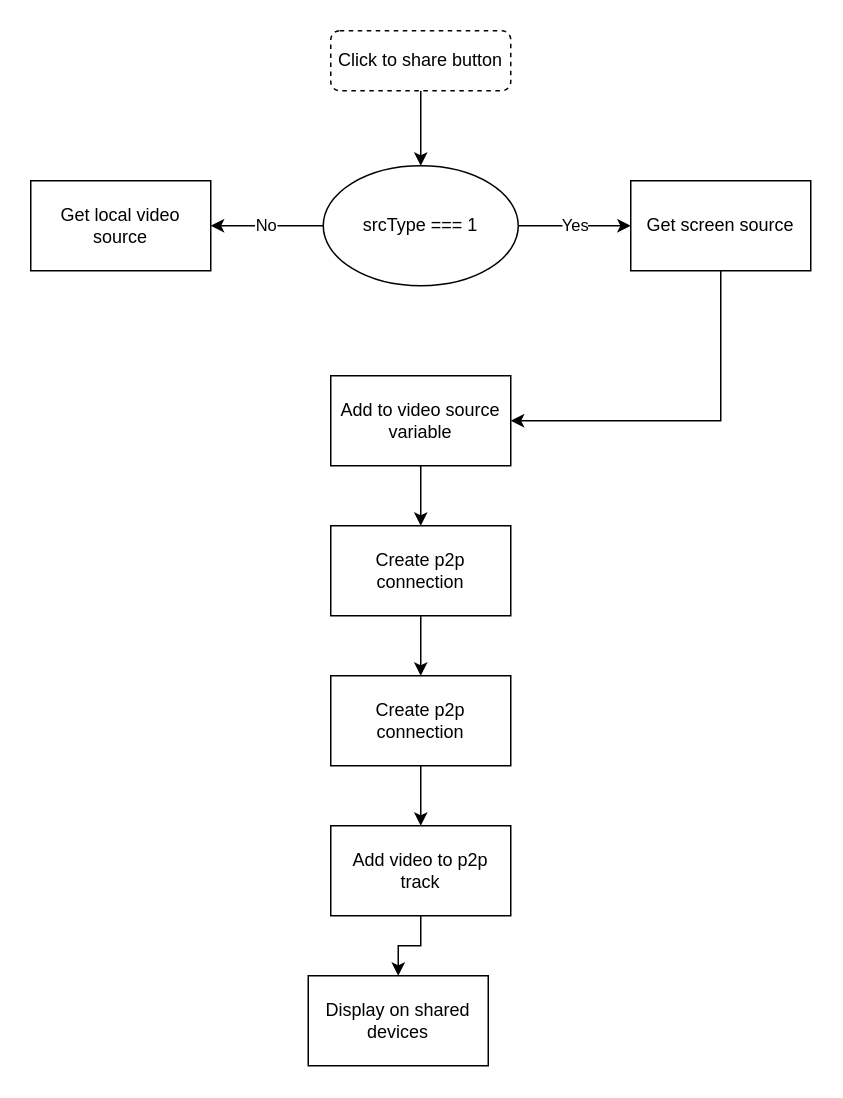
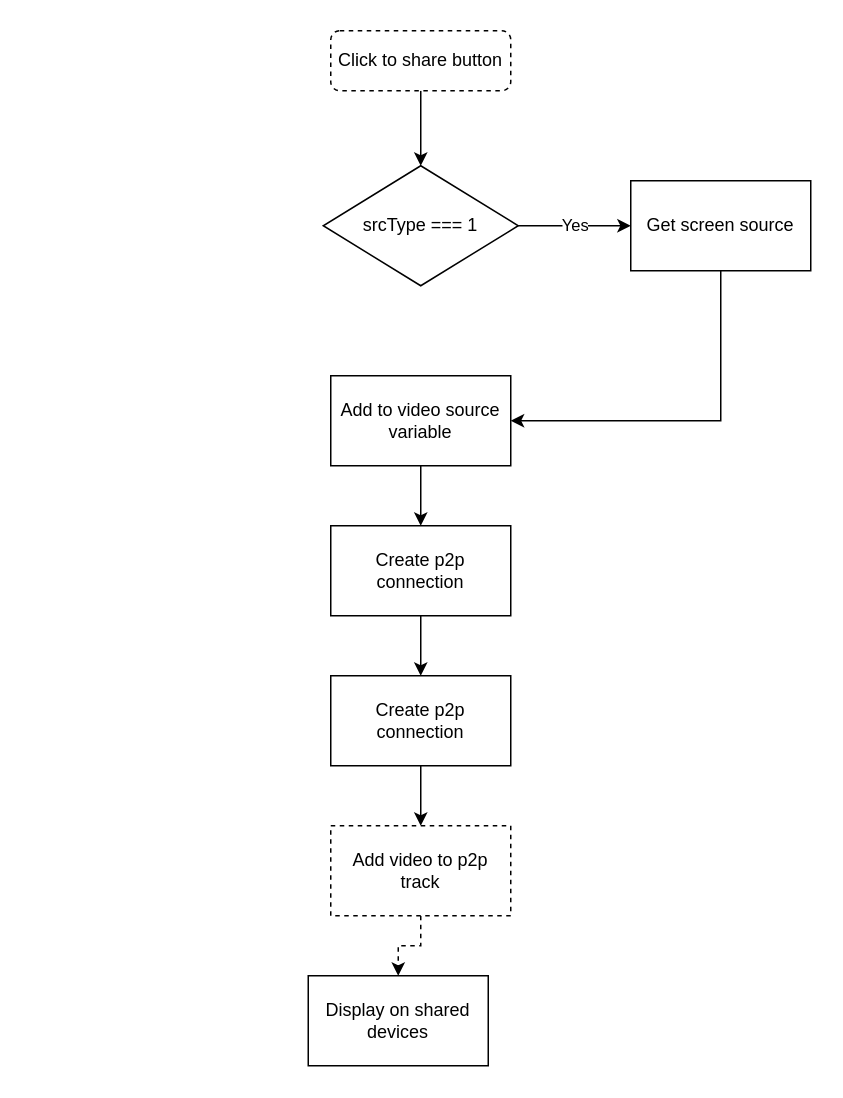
(121, 226) -> none
(272, 226) -> none
(421, 226) -> (421, 226)
(421, 871) -> (421, 871)
(415, 946) -> (415, 946)
